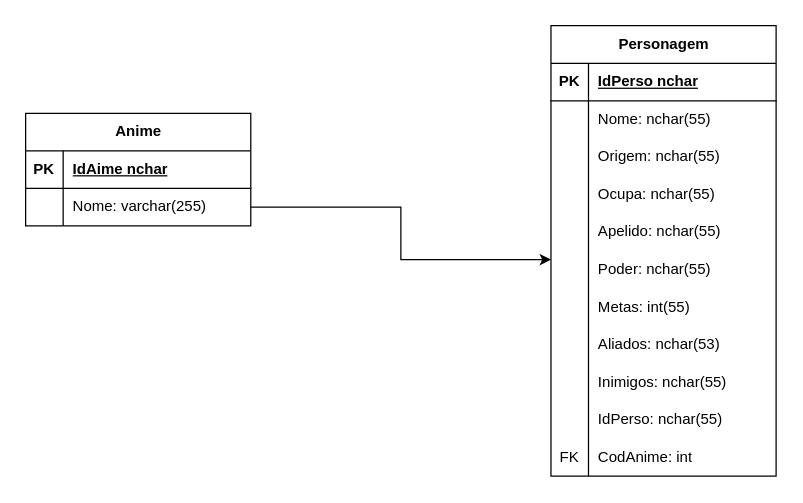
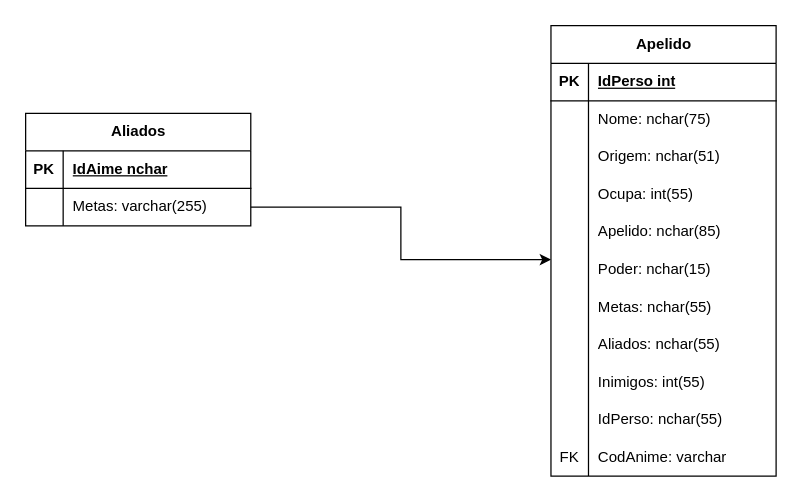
(664, 44) -> (664, 44)
(651, 82) -> (640, 82)
(657, 119) -> (657, 119)
(139, 132) -> (139, 132)
(664, 157) -> (664, 157)
(661, 194) -> (651, 194)
(145, 207) -> (149, 207)
(666, 232) -> (666, 232)
(661, 269) -> (661, 269)
(651, 307) -> (661, 307)
(666, 344) -> (666, 344)
(670, 382) -> (660, 382)
(645, 457) -> (664, 457)
